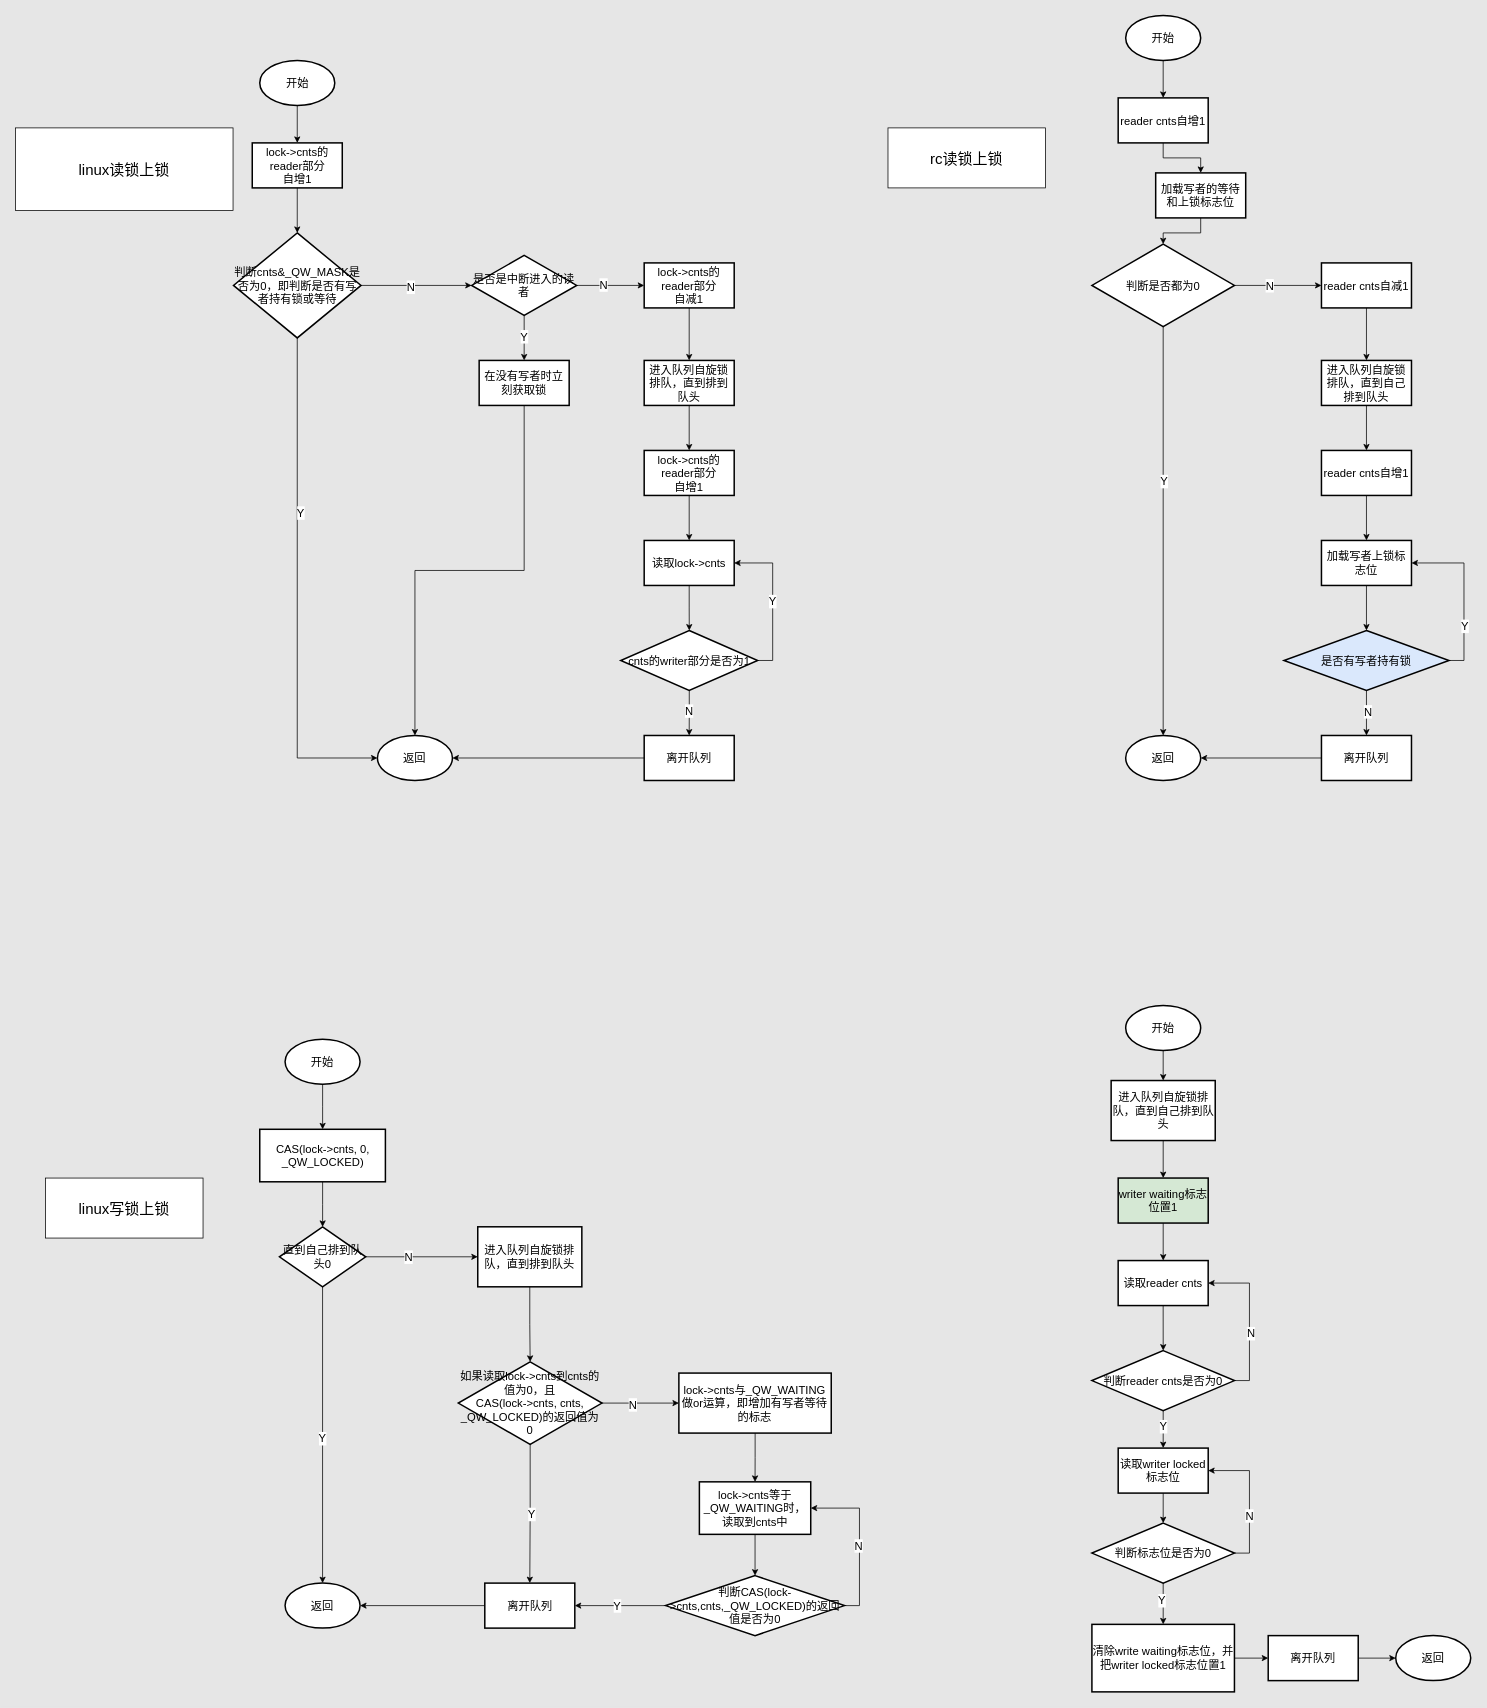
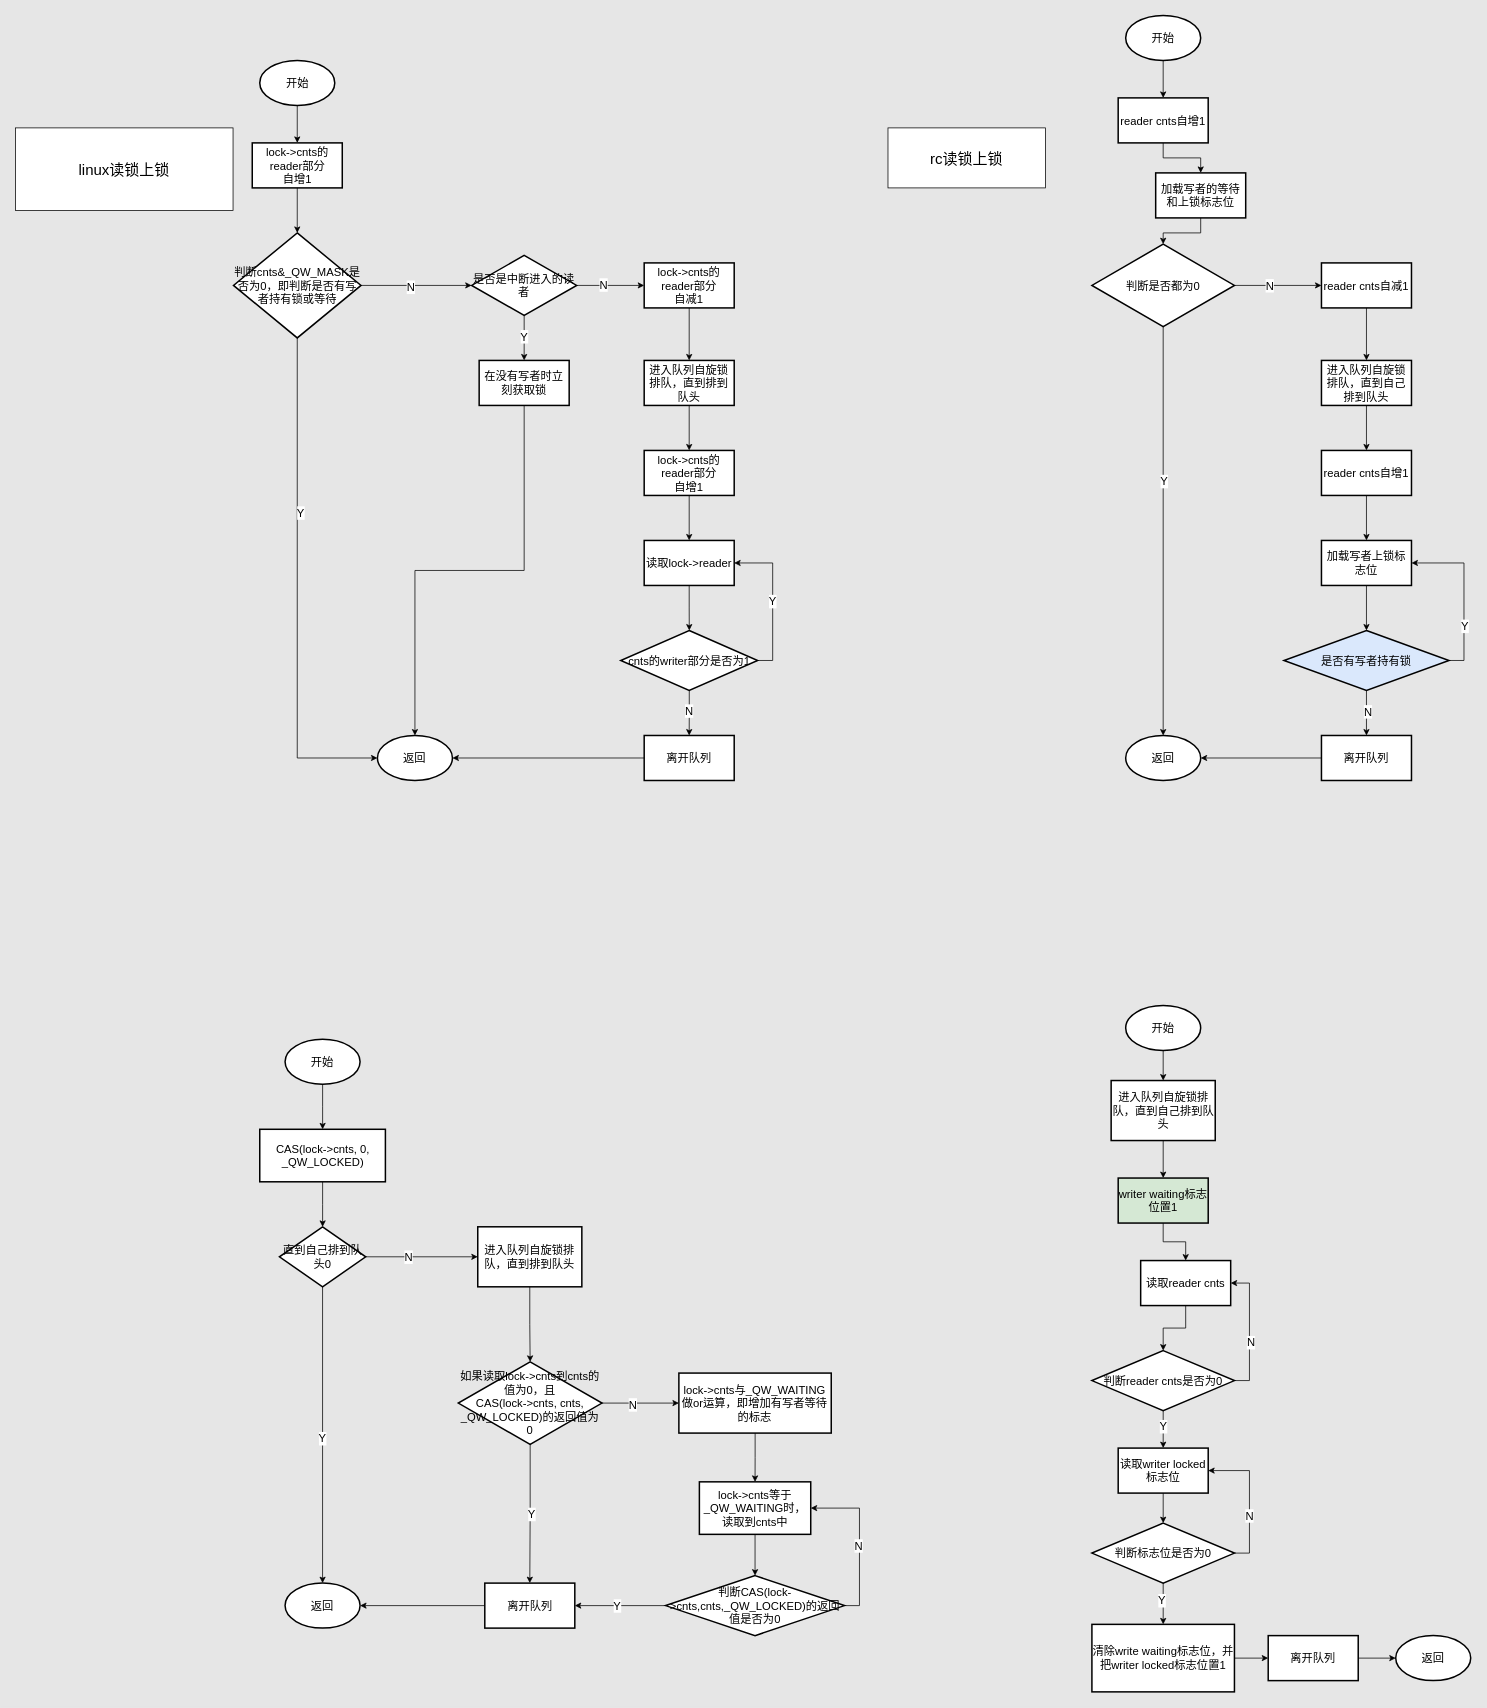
(689, 563) -> (689, 563)
(124, 1208) -> none
(1163, 1283) -> (1185, 1283)
